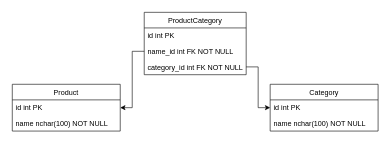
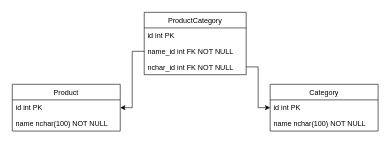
(196, 67) -> (190, 67)
